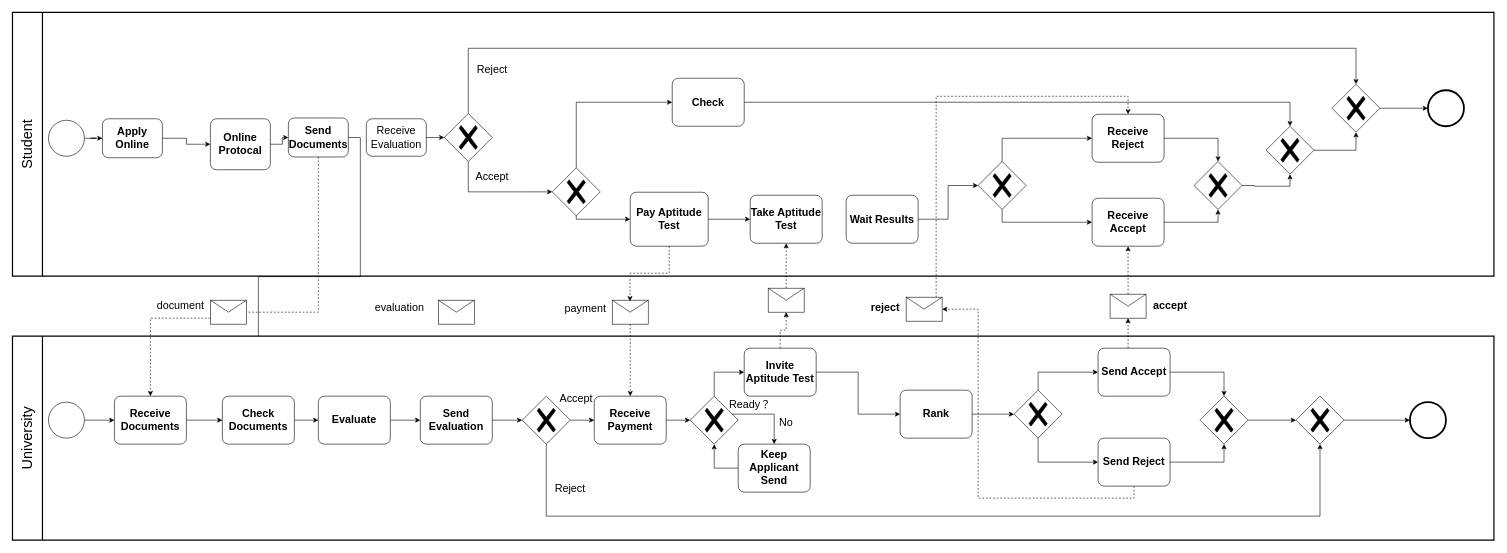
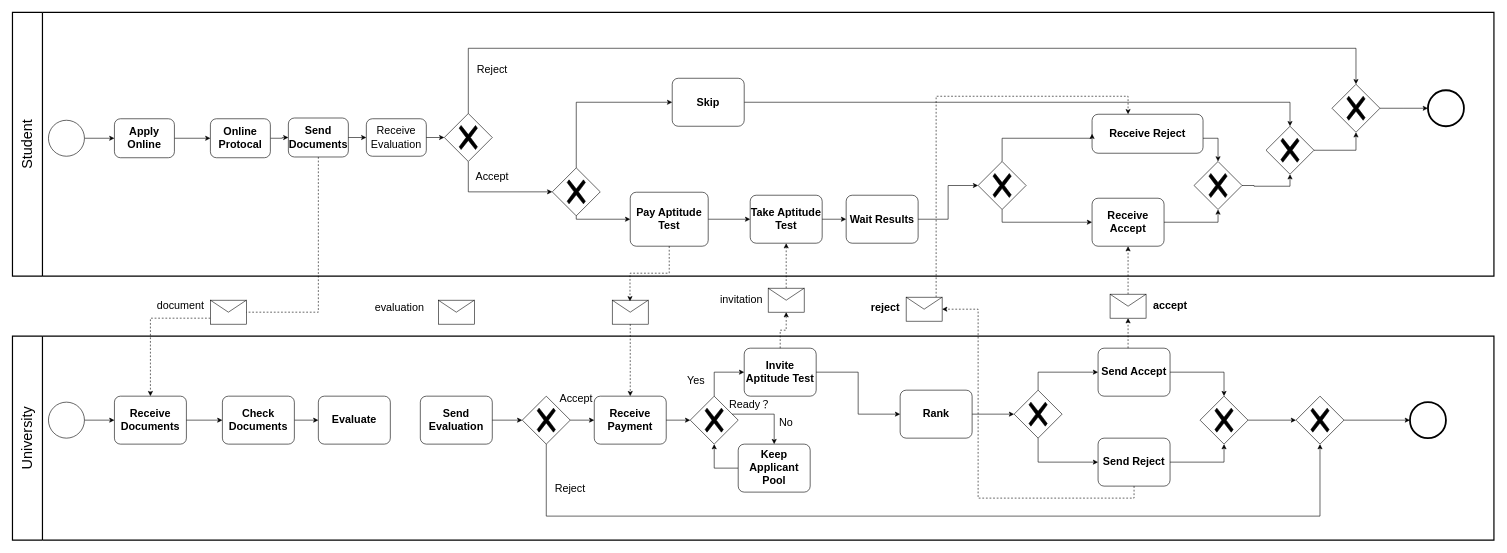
(708, 102) -> (708, 102)
(132, 138) -> (144, 138)
(1128, 138) -> (1148, 134)
(240, 144) -> (240, 138)
(360, 206) -> (360, 138)
none -> (840, 219)
none -> (741, 300)
(585, 309) -> none
none -> (696, 381)
(414, 420) -> none
(774, 468) -> (774, 468)
